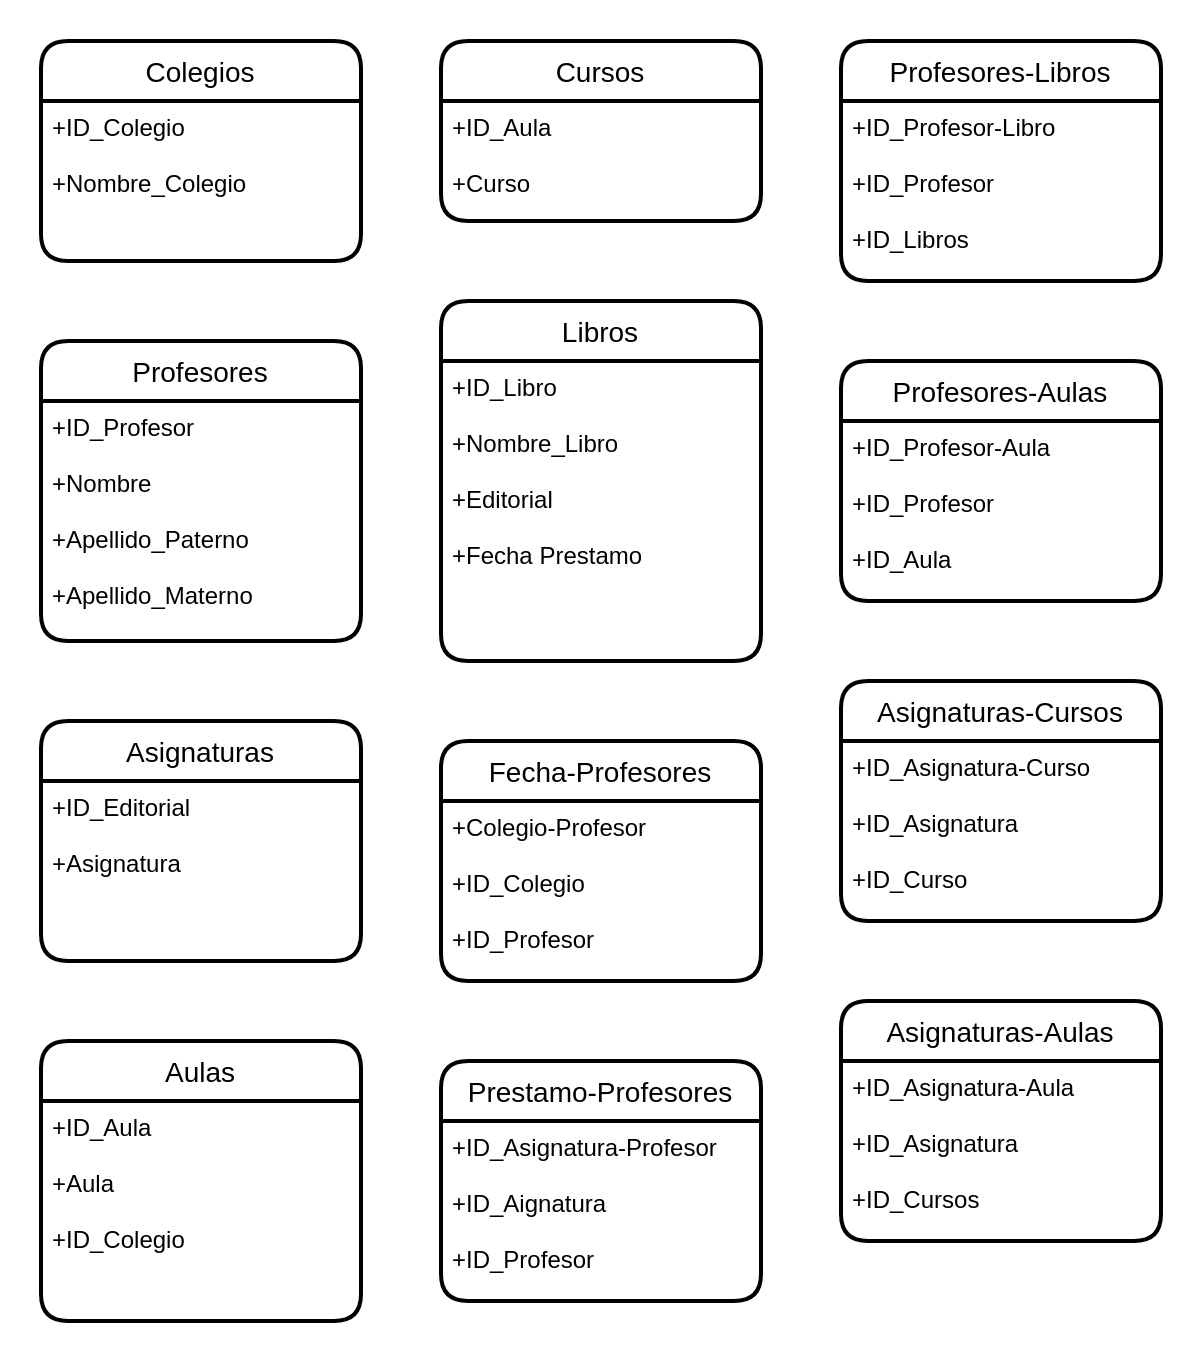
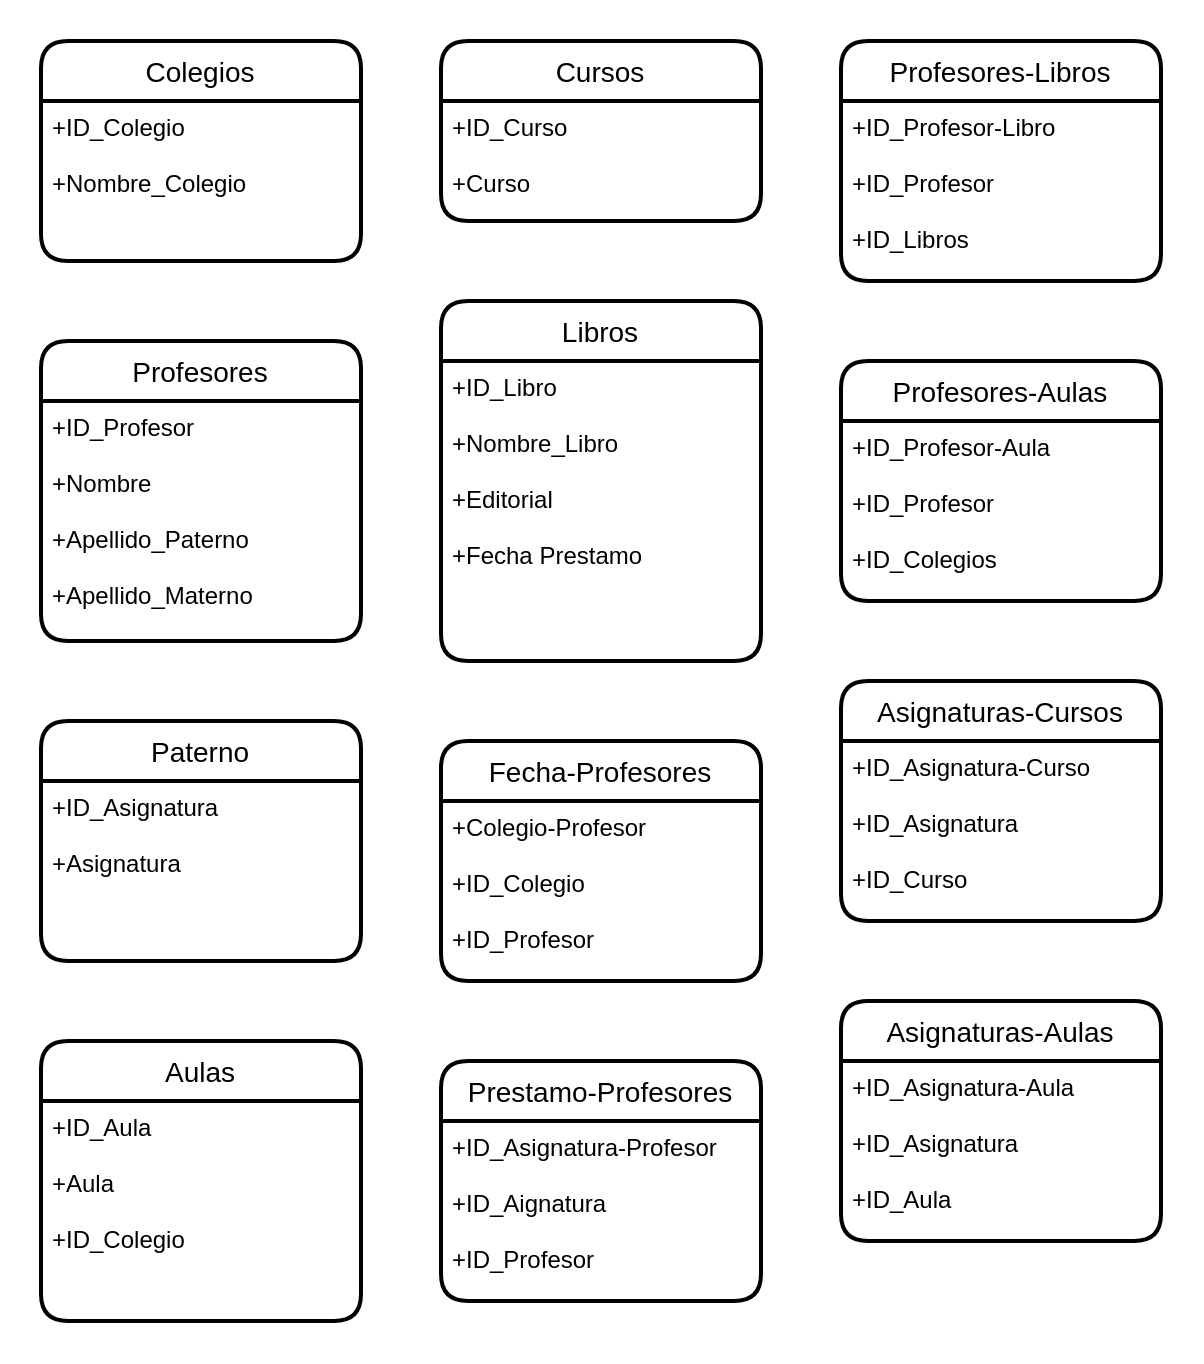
(503, 128) -> (512, 128)
(963, 448) -> (963, 448)
(200, 753) -> (200, 753)
(130, 808) -> (143, 808)
(973, 1088) -> (973, 1088)
